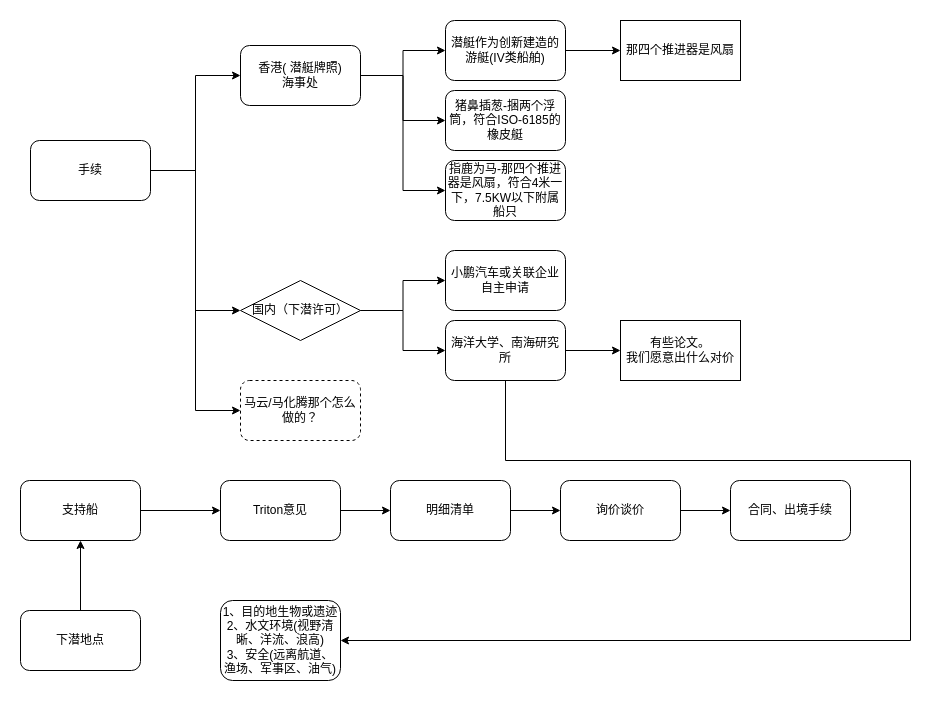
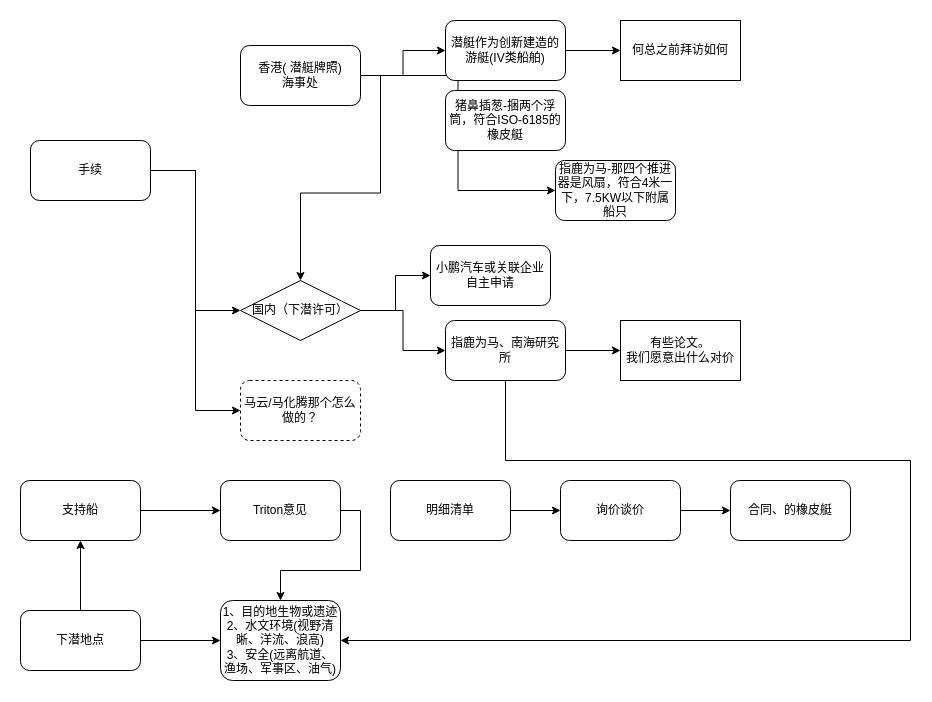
(681, 51) -> (681, 51)
(196, 104) -> none
(422, 121) -> (359, 193)
(506, 191) -> (616, 191)
(506, 281) -> (491, 276)
(506, 351) -> (506, 351)
(371, 511) -> (341, 571)
(791, 511) -> (791, 511)
none -> (177, 641)
